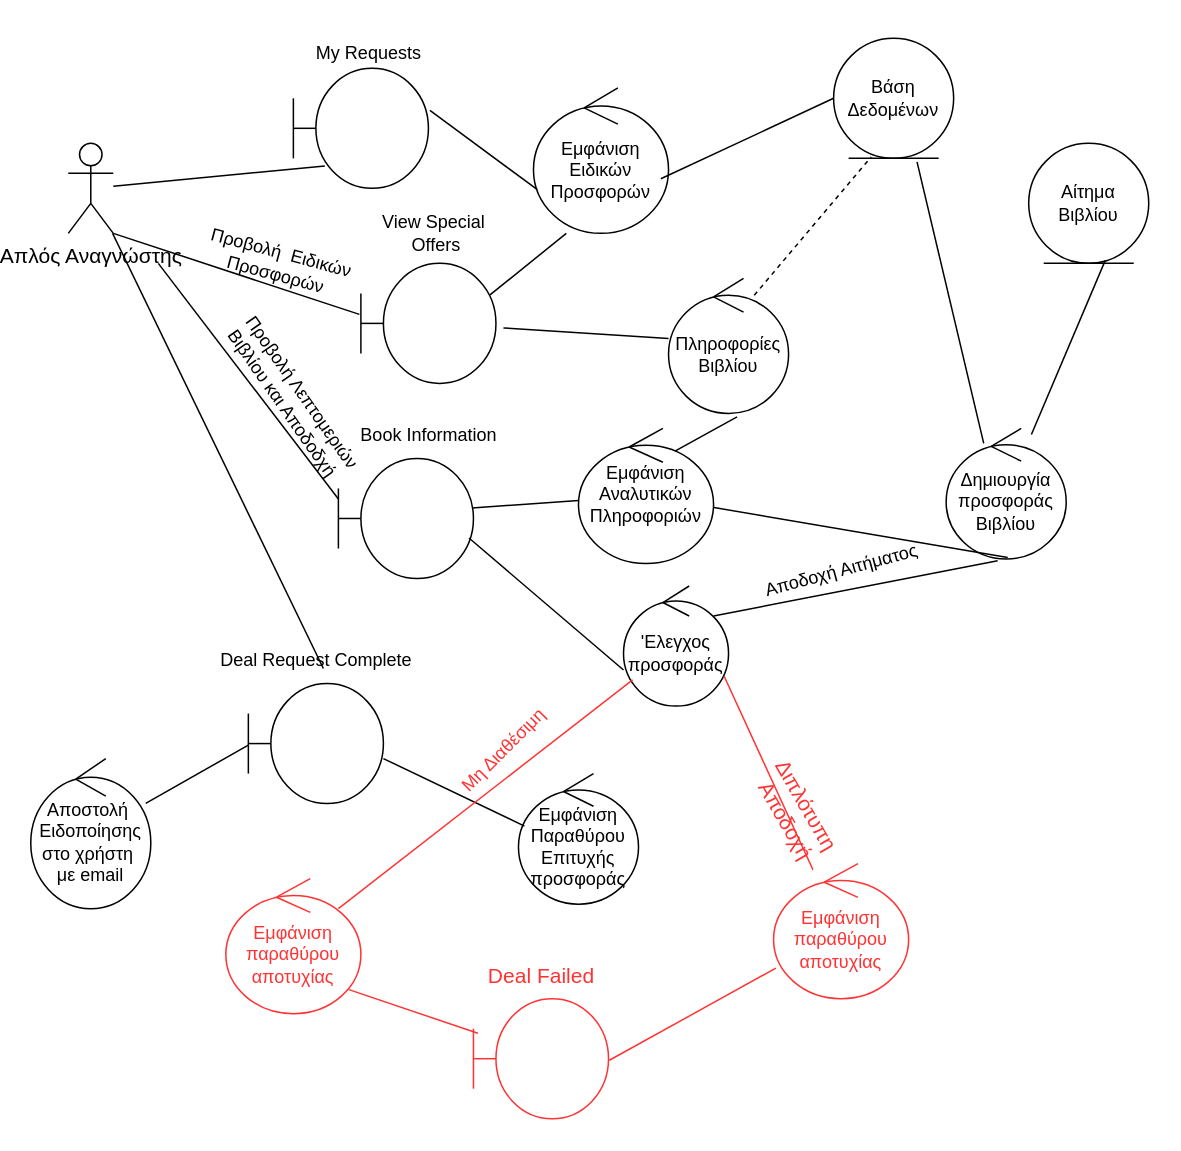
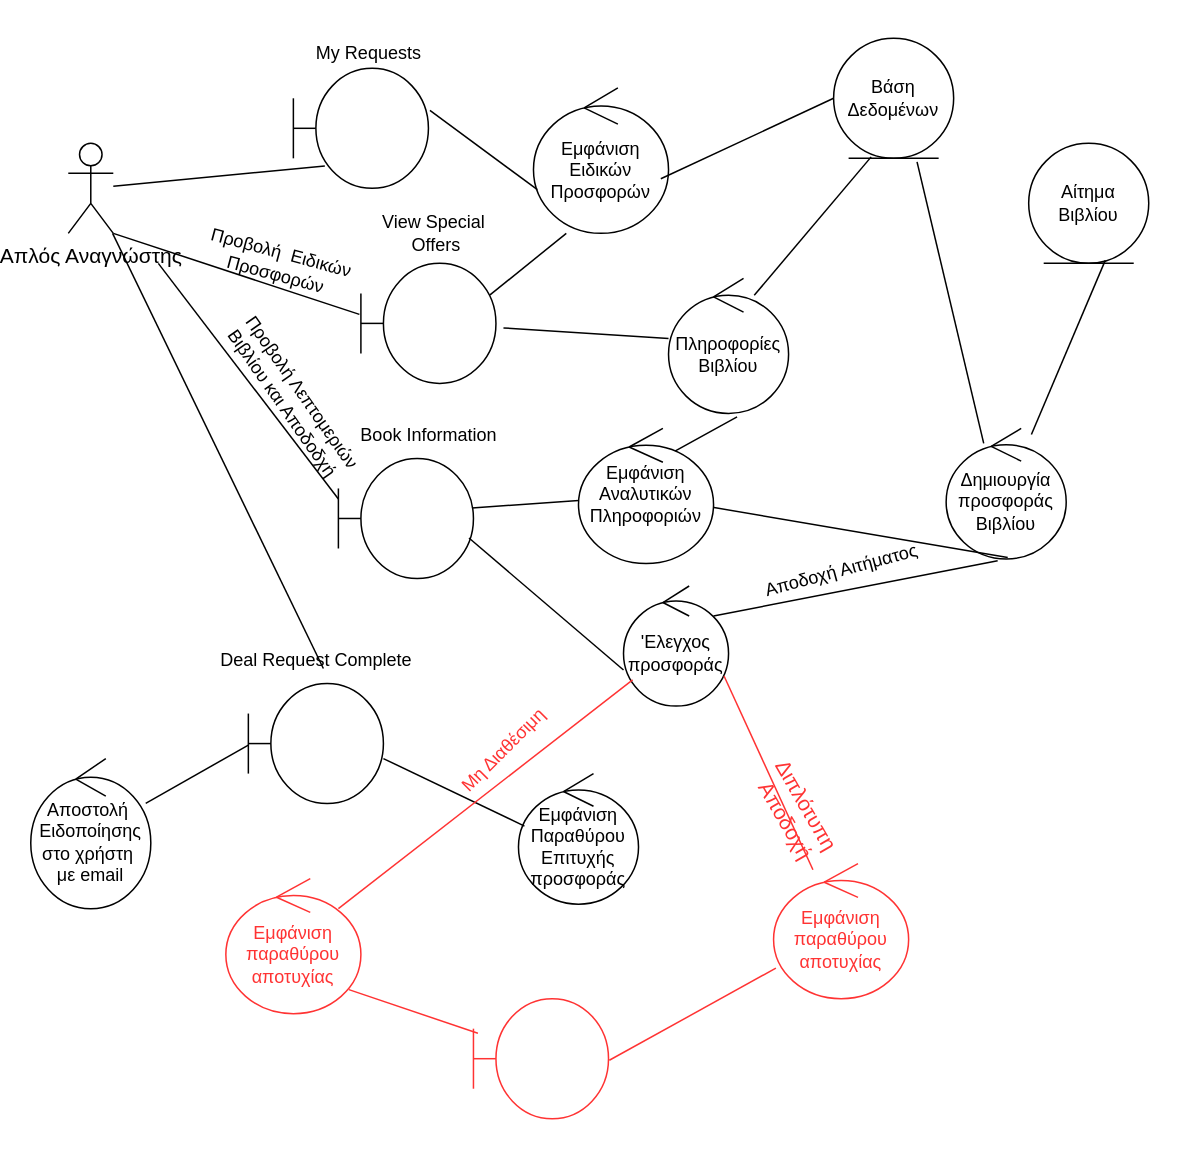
(811, 227) -> (811, 227)
(541, 976) -> none
